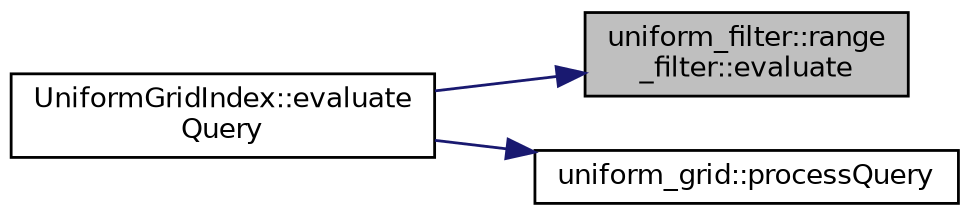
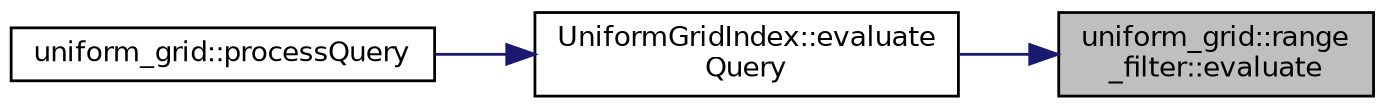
(747, 54) -> (1216, 54)
(471, 145) -> (471, 54)
